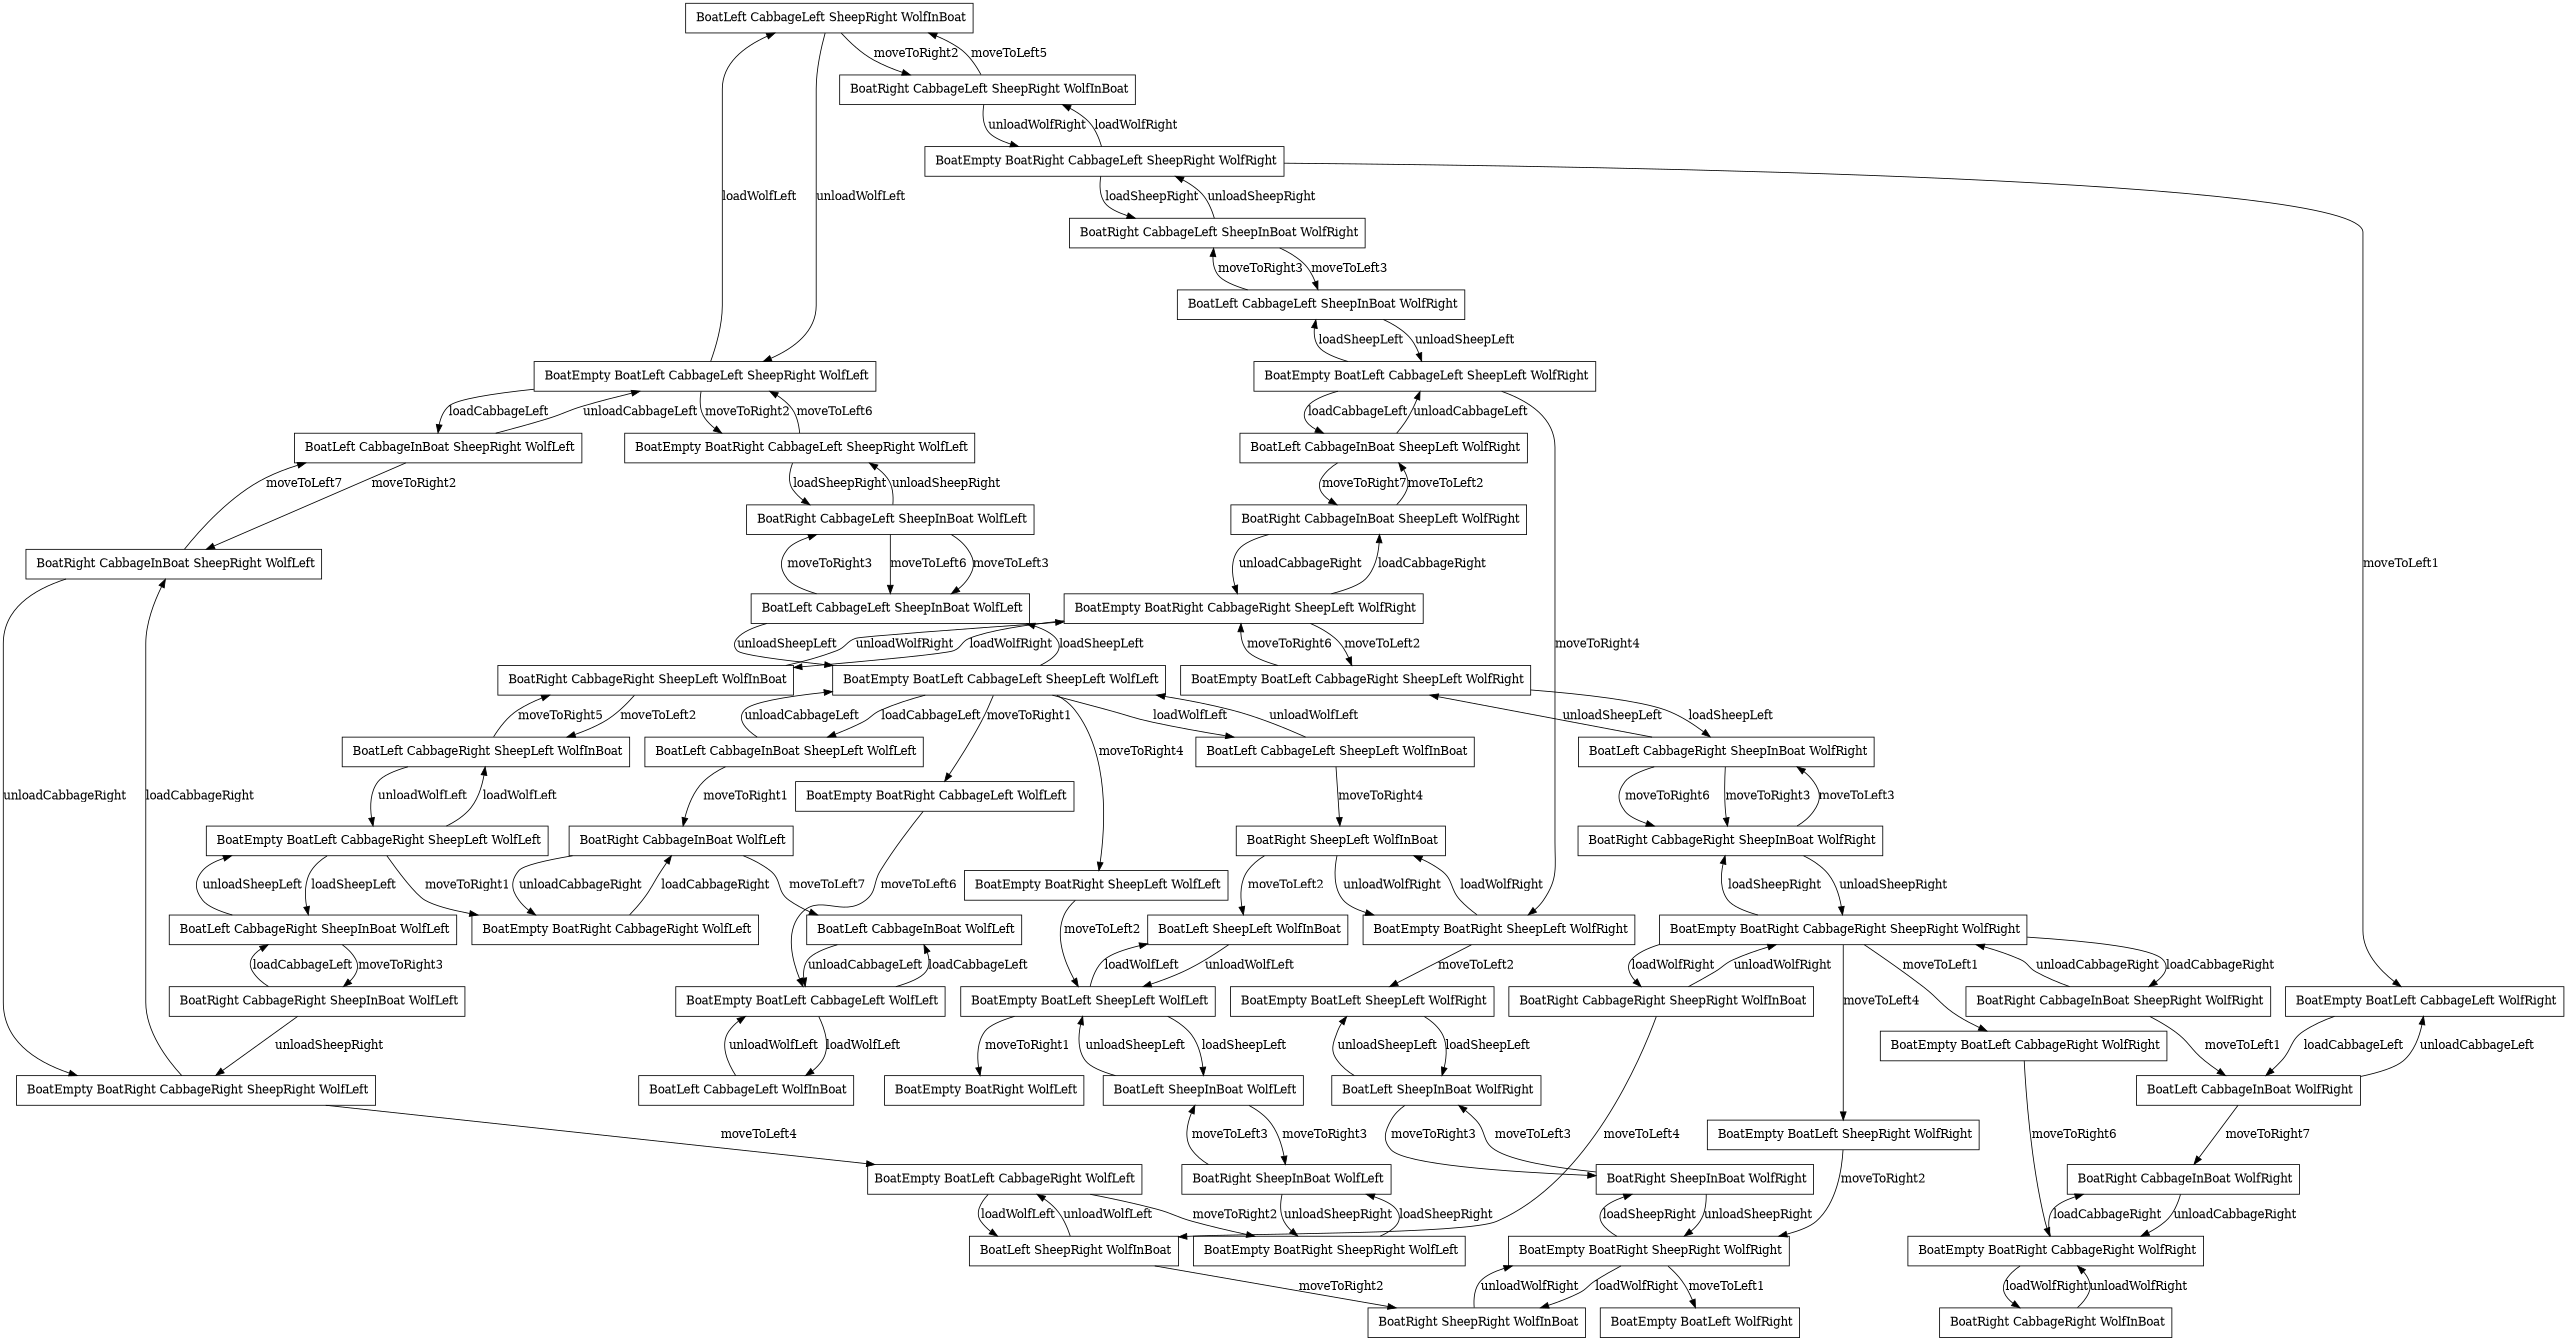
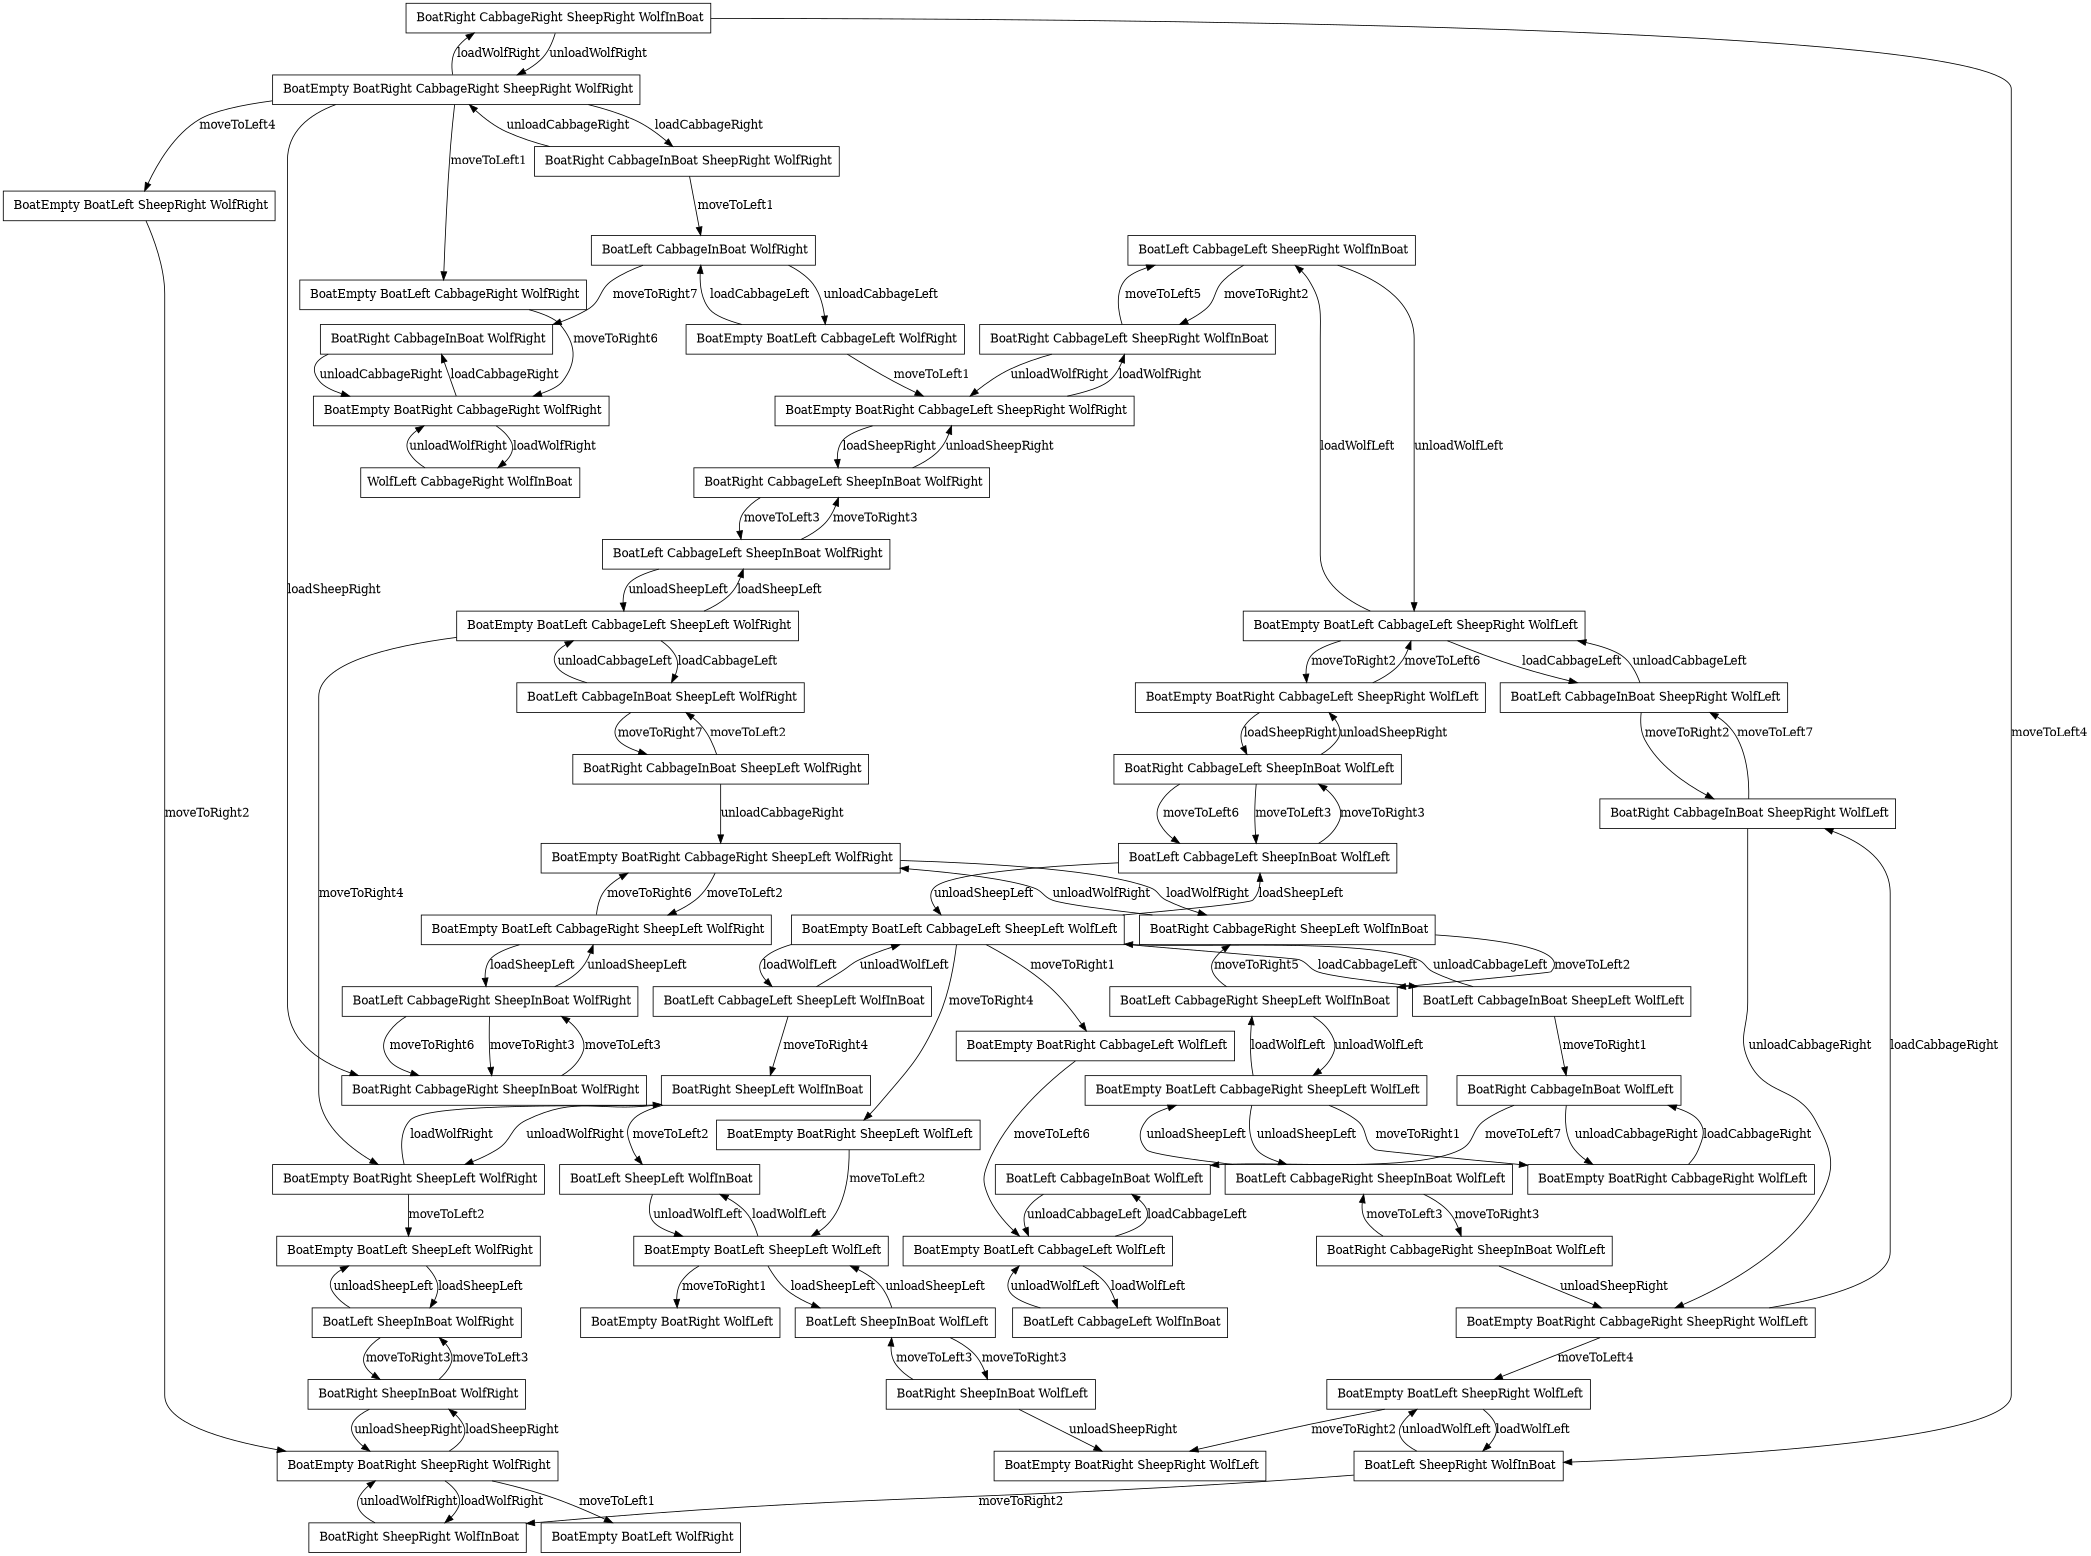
(2206, 196) -> (881, 374)
(1366, 578) -> none
(1830, 876) -> none
(354, 885) -> (1307, 1135)
(303, 966) -> (1405, 1215)
(1005, 1179) -> (1459, 1394)
(1399, 1214) -> none
(2056, 1323) -> (470, 483)
